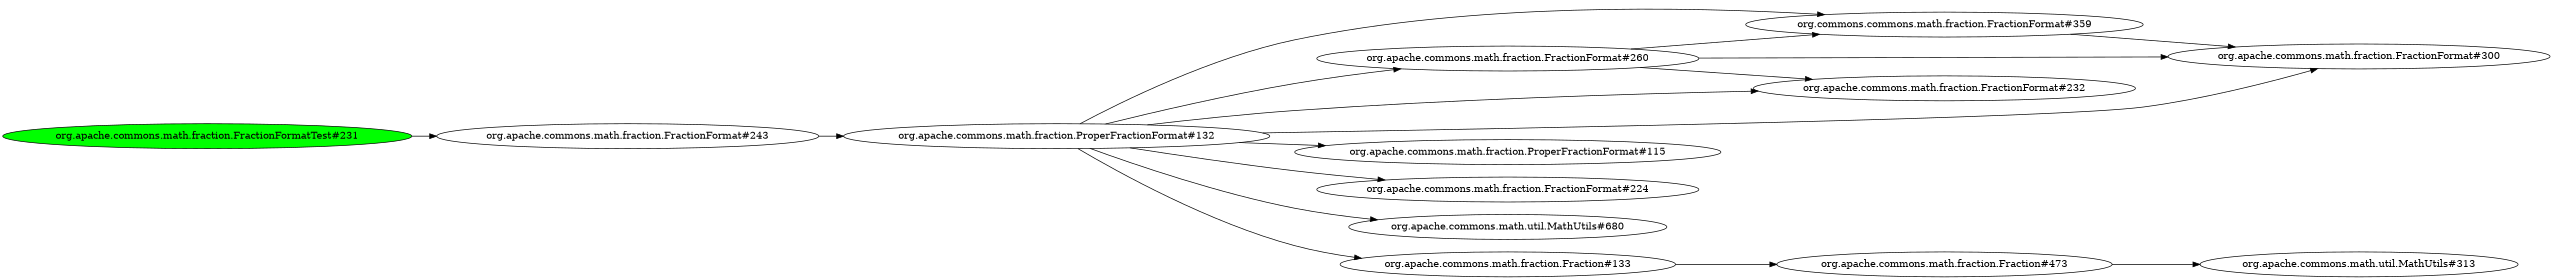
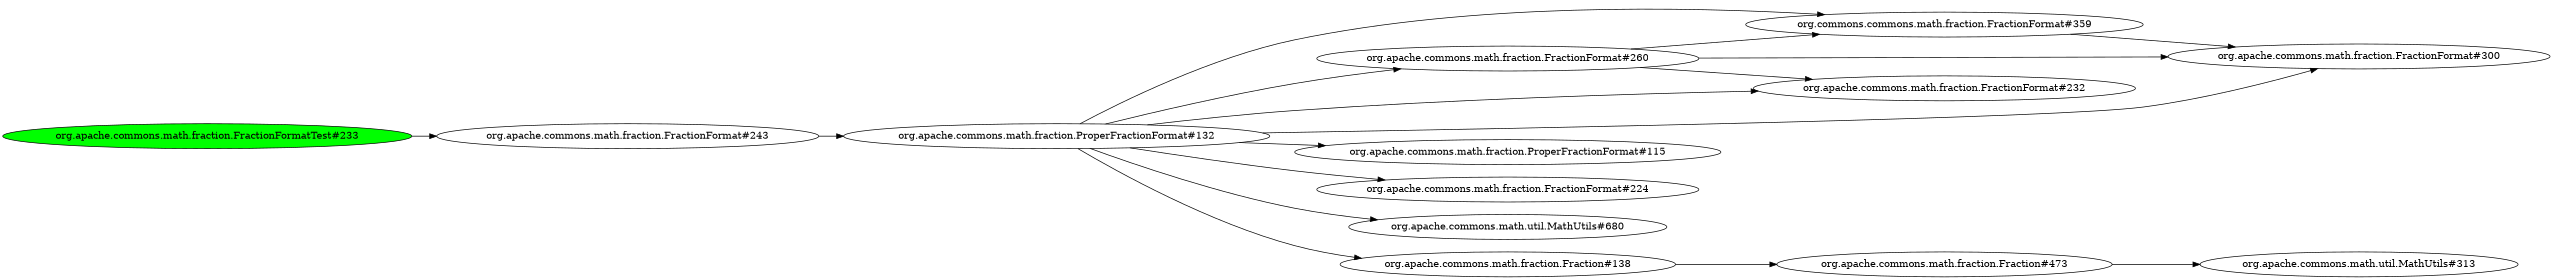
(207, 136) -> (207, 136)
(1508, 264) -> (1508, 264)
